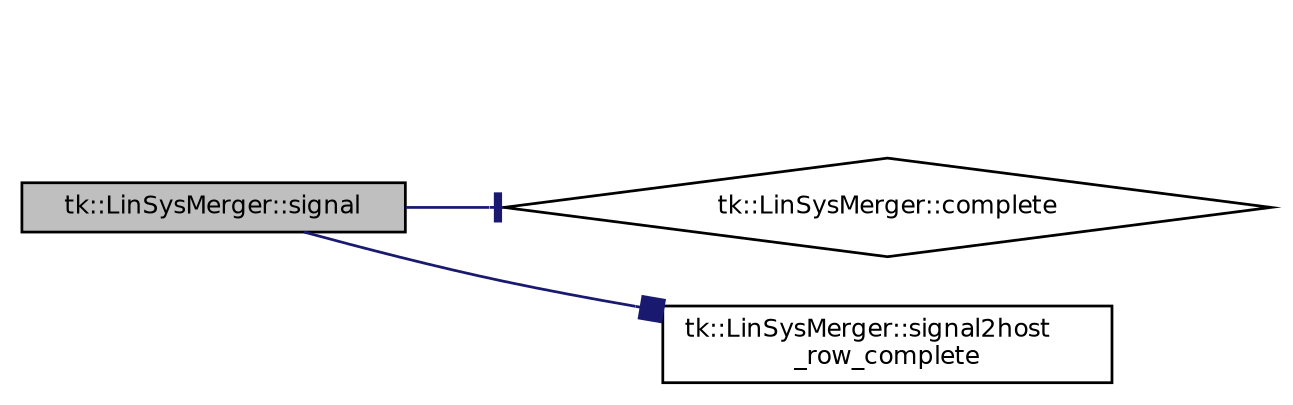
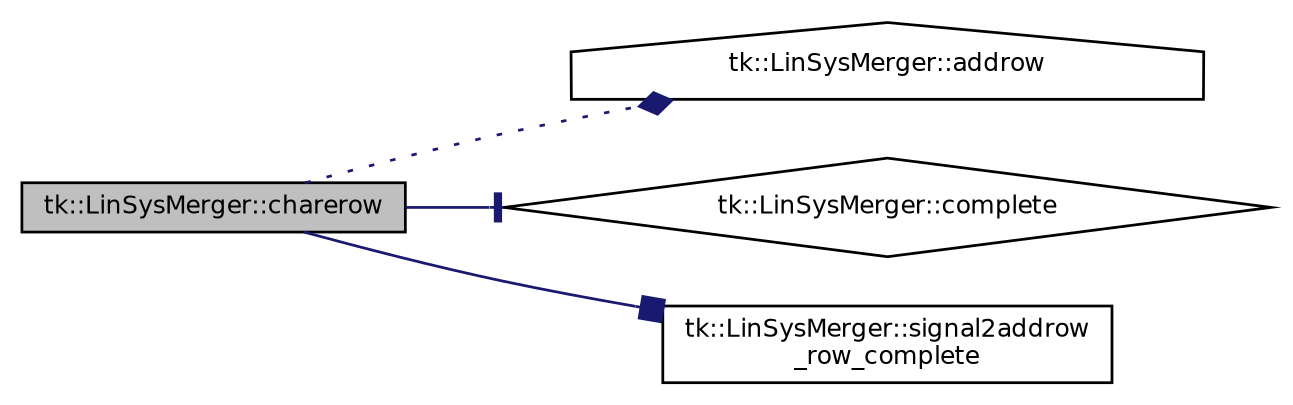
none -> (887, 65)
(214, 207) -> (214, 207)
(887, 344) -> (887, 344)
